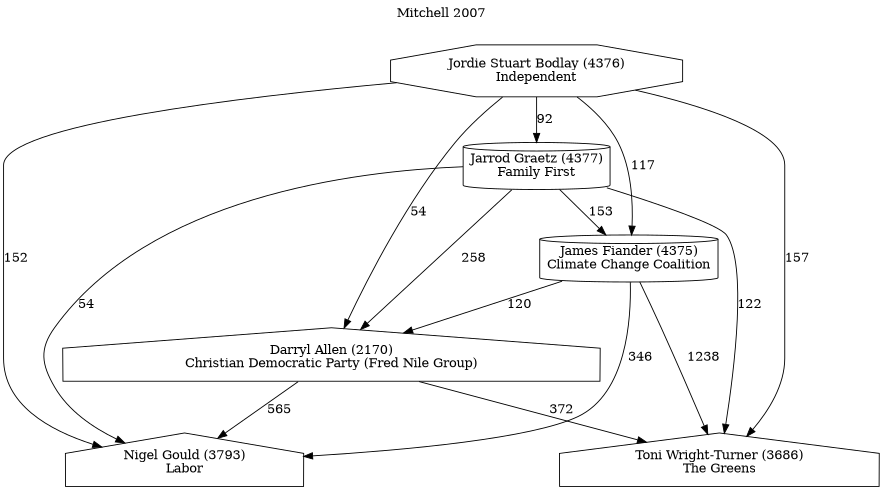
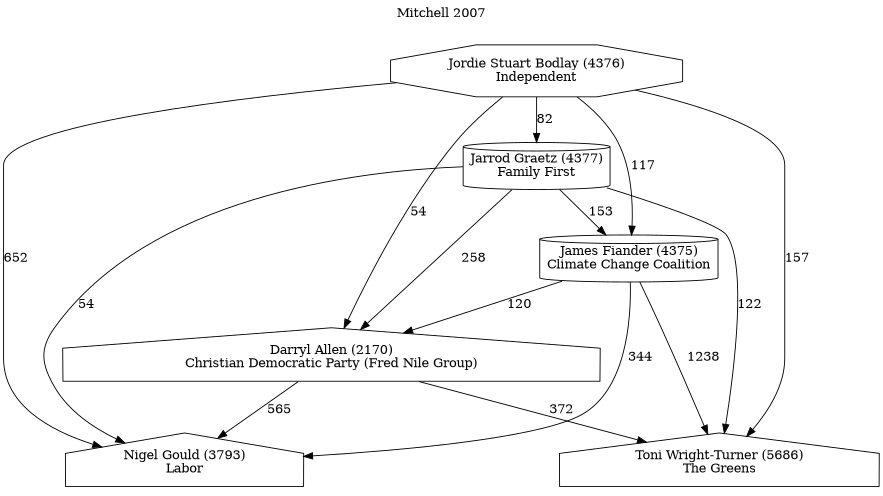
(545, 120) -> (545, 120)
(16, 258) -> (16, 258)
(641, 357) -> (641, 357)
(719, 463) -> (719, 463)
